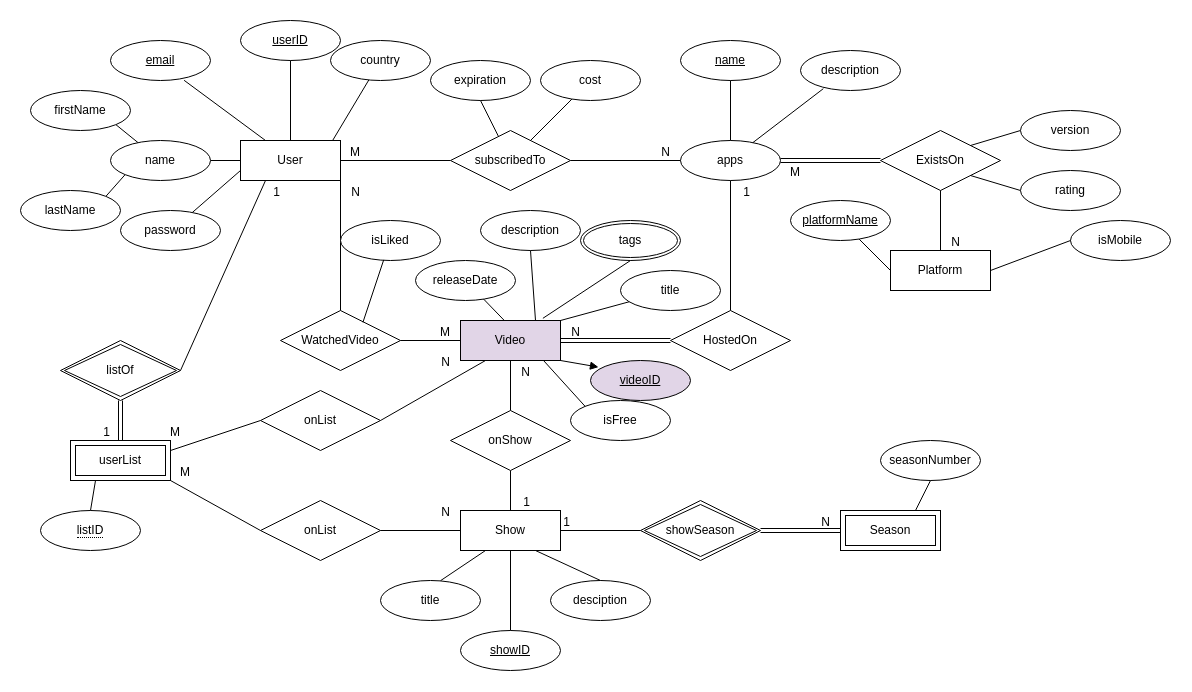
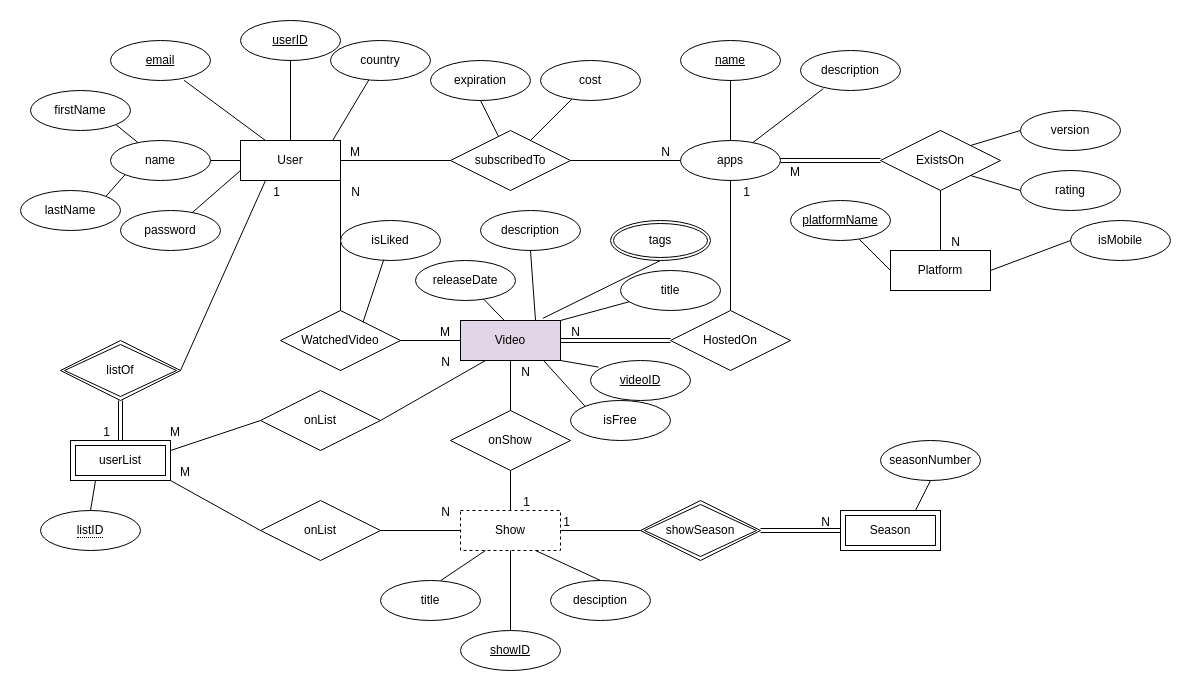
(631, 241) -> (661, 241)
(589, 365) -> (593, 366)
(641, 381) -> (641, 381)
(511, 531) -> (511, 531)
